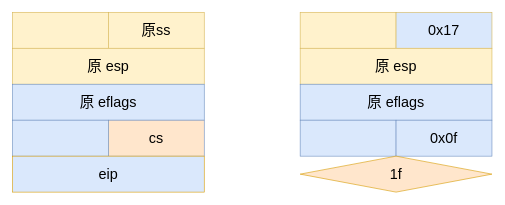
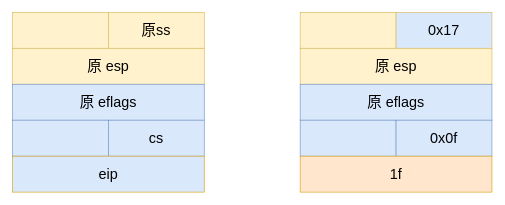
(156, 138) -> (156, 138)
(396, 174) -> (396, 174)
